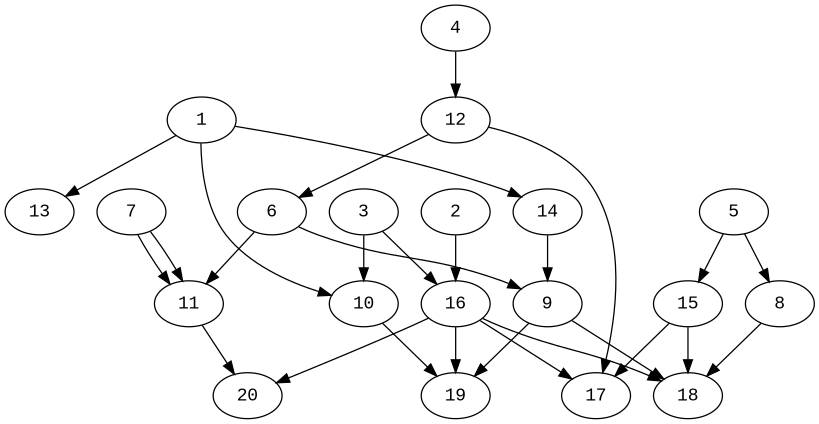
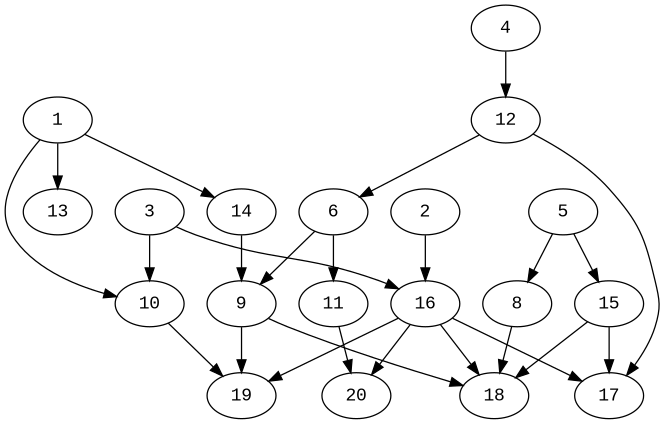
(131, 212) -> none
